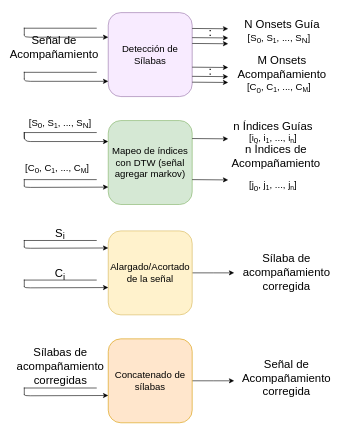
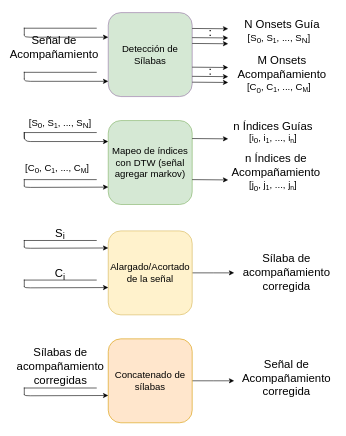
(150, 54) -> (150, 54)
(276, 156) -> (276, 165)
